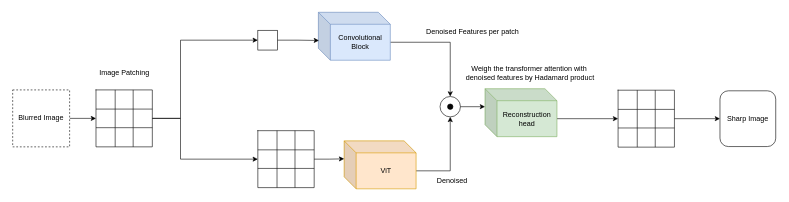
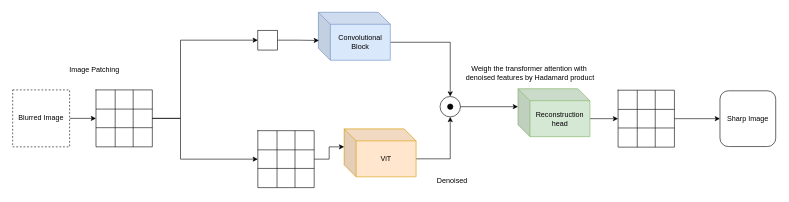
(472, 32) -> none
(124, 73) -> (94, 70)
(521, 113) -> (554, 113)
(380, 165) -> (380, 153)
